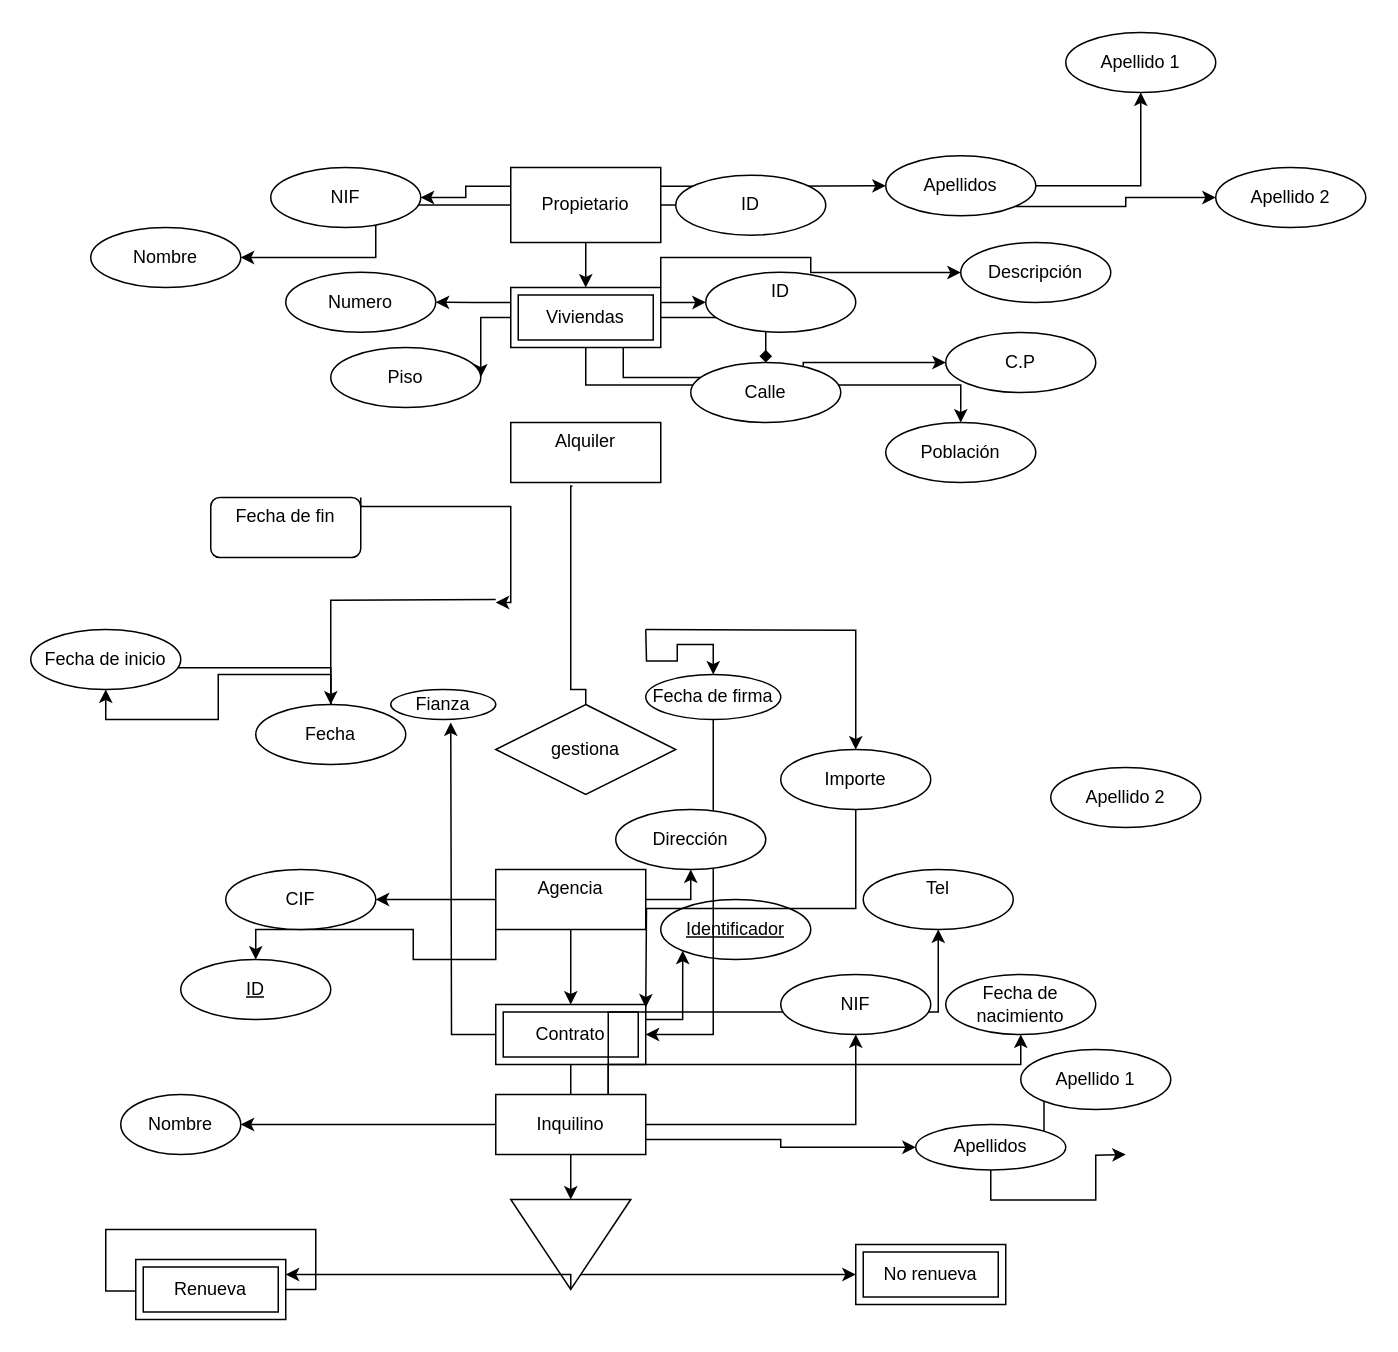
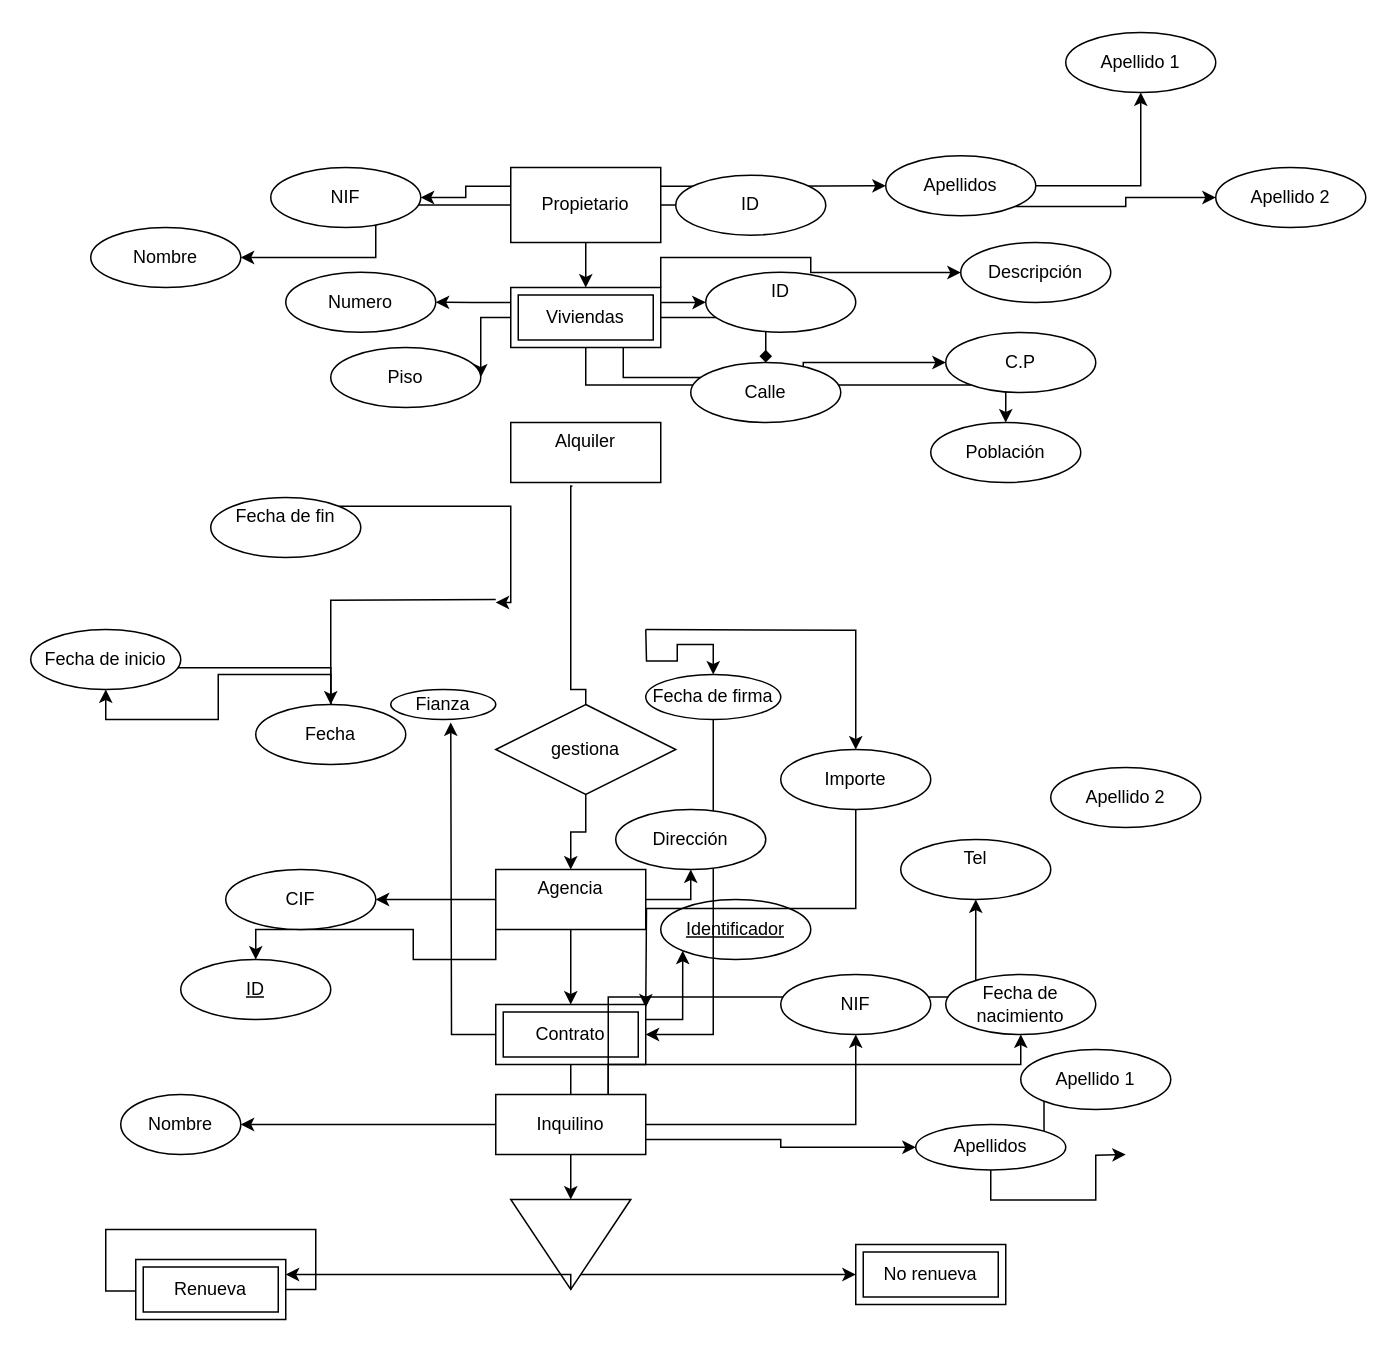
(961, 452) -> (1006, 452)
(286, 527) -> (286, 527)
none -> (584, 832)
(938, 899) -> (976, 869)
